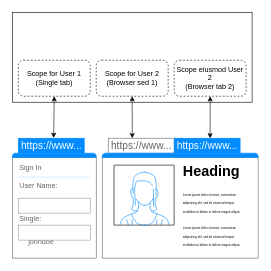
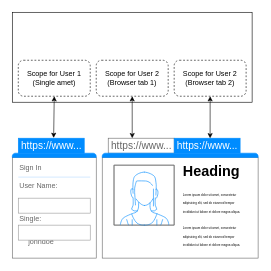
(54, 78) -> (54, 78)
(132, 78) -> (132, 78)
(210, 78) -> (210, 78)
